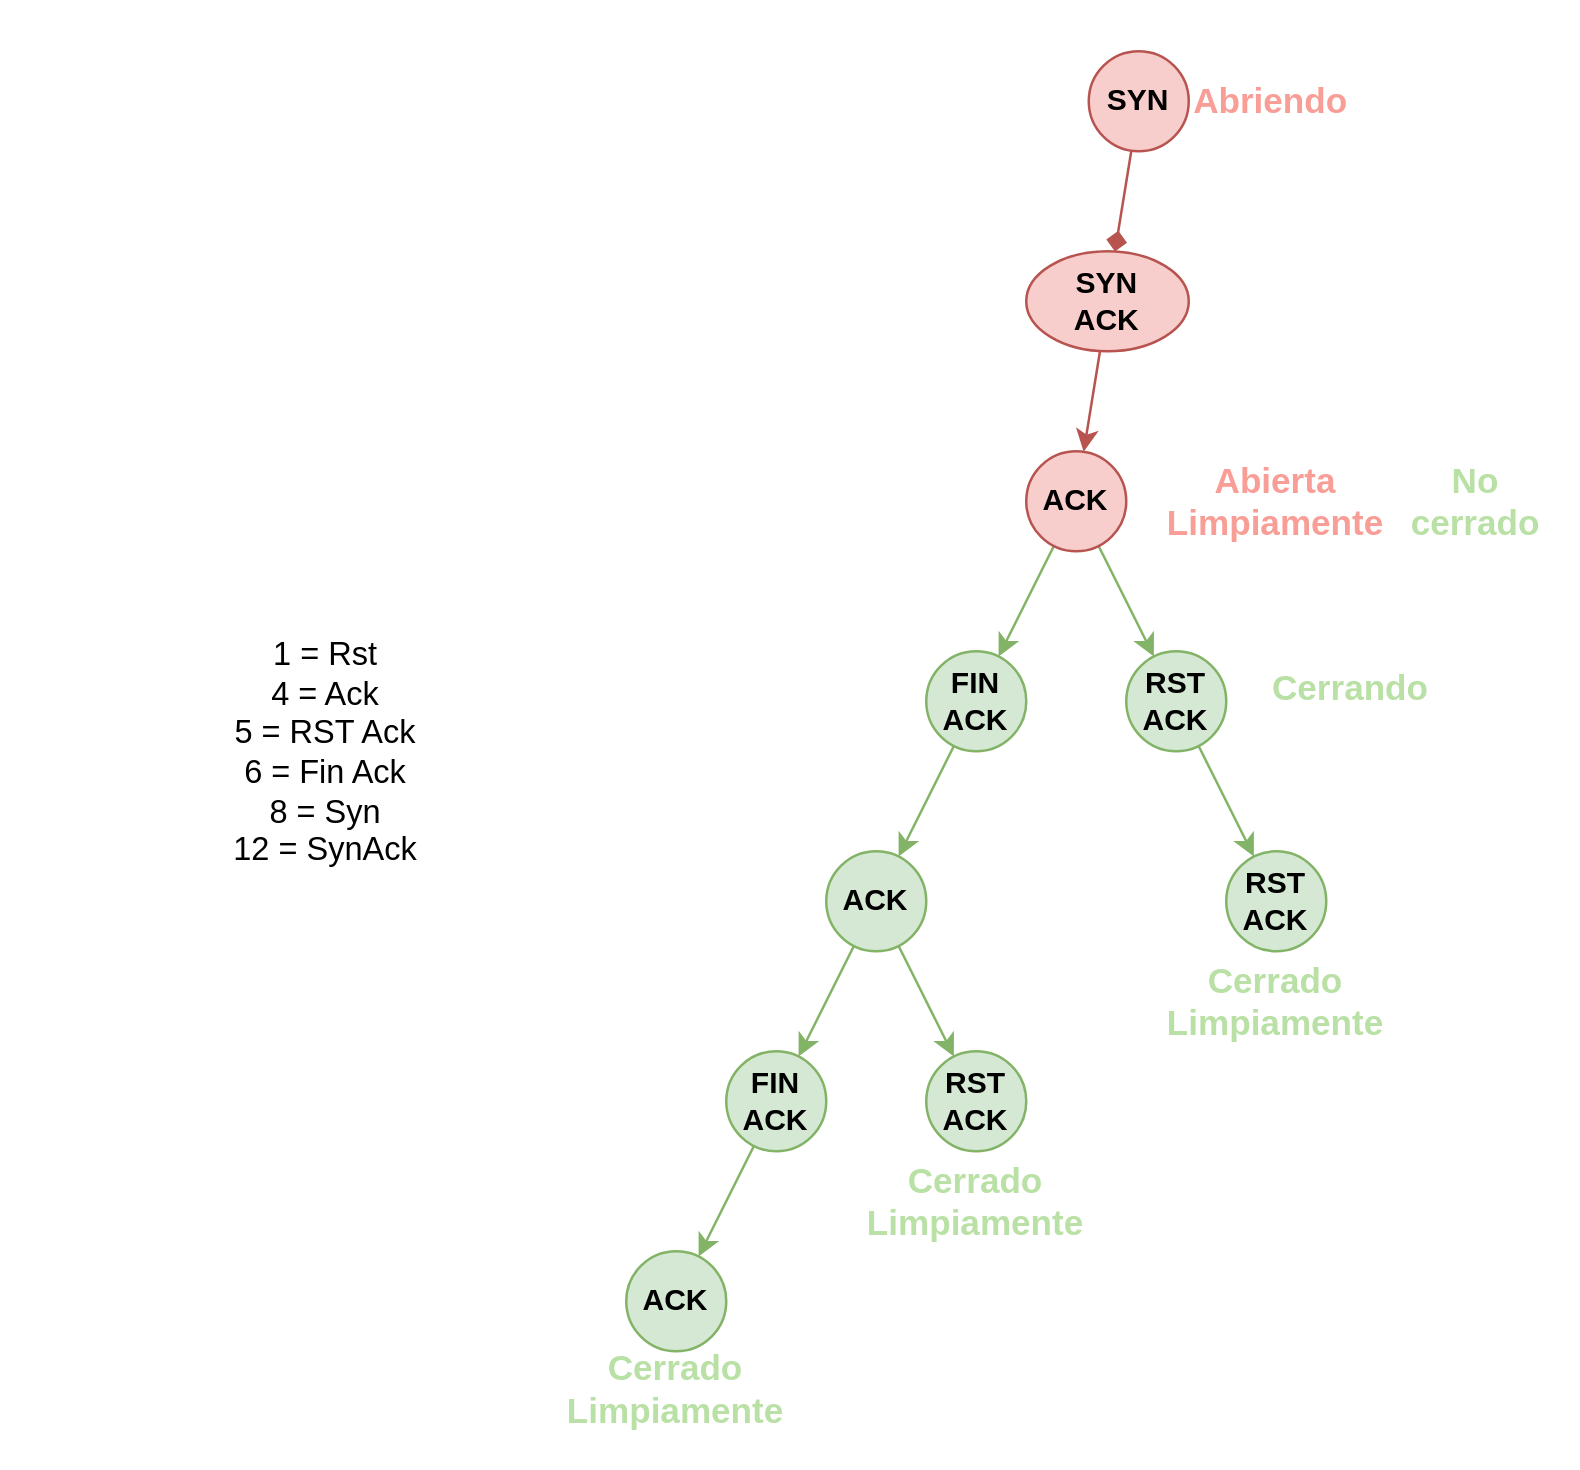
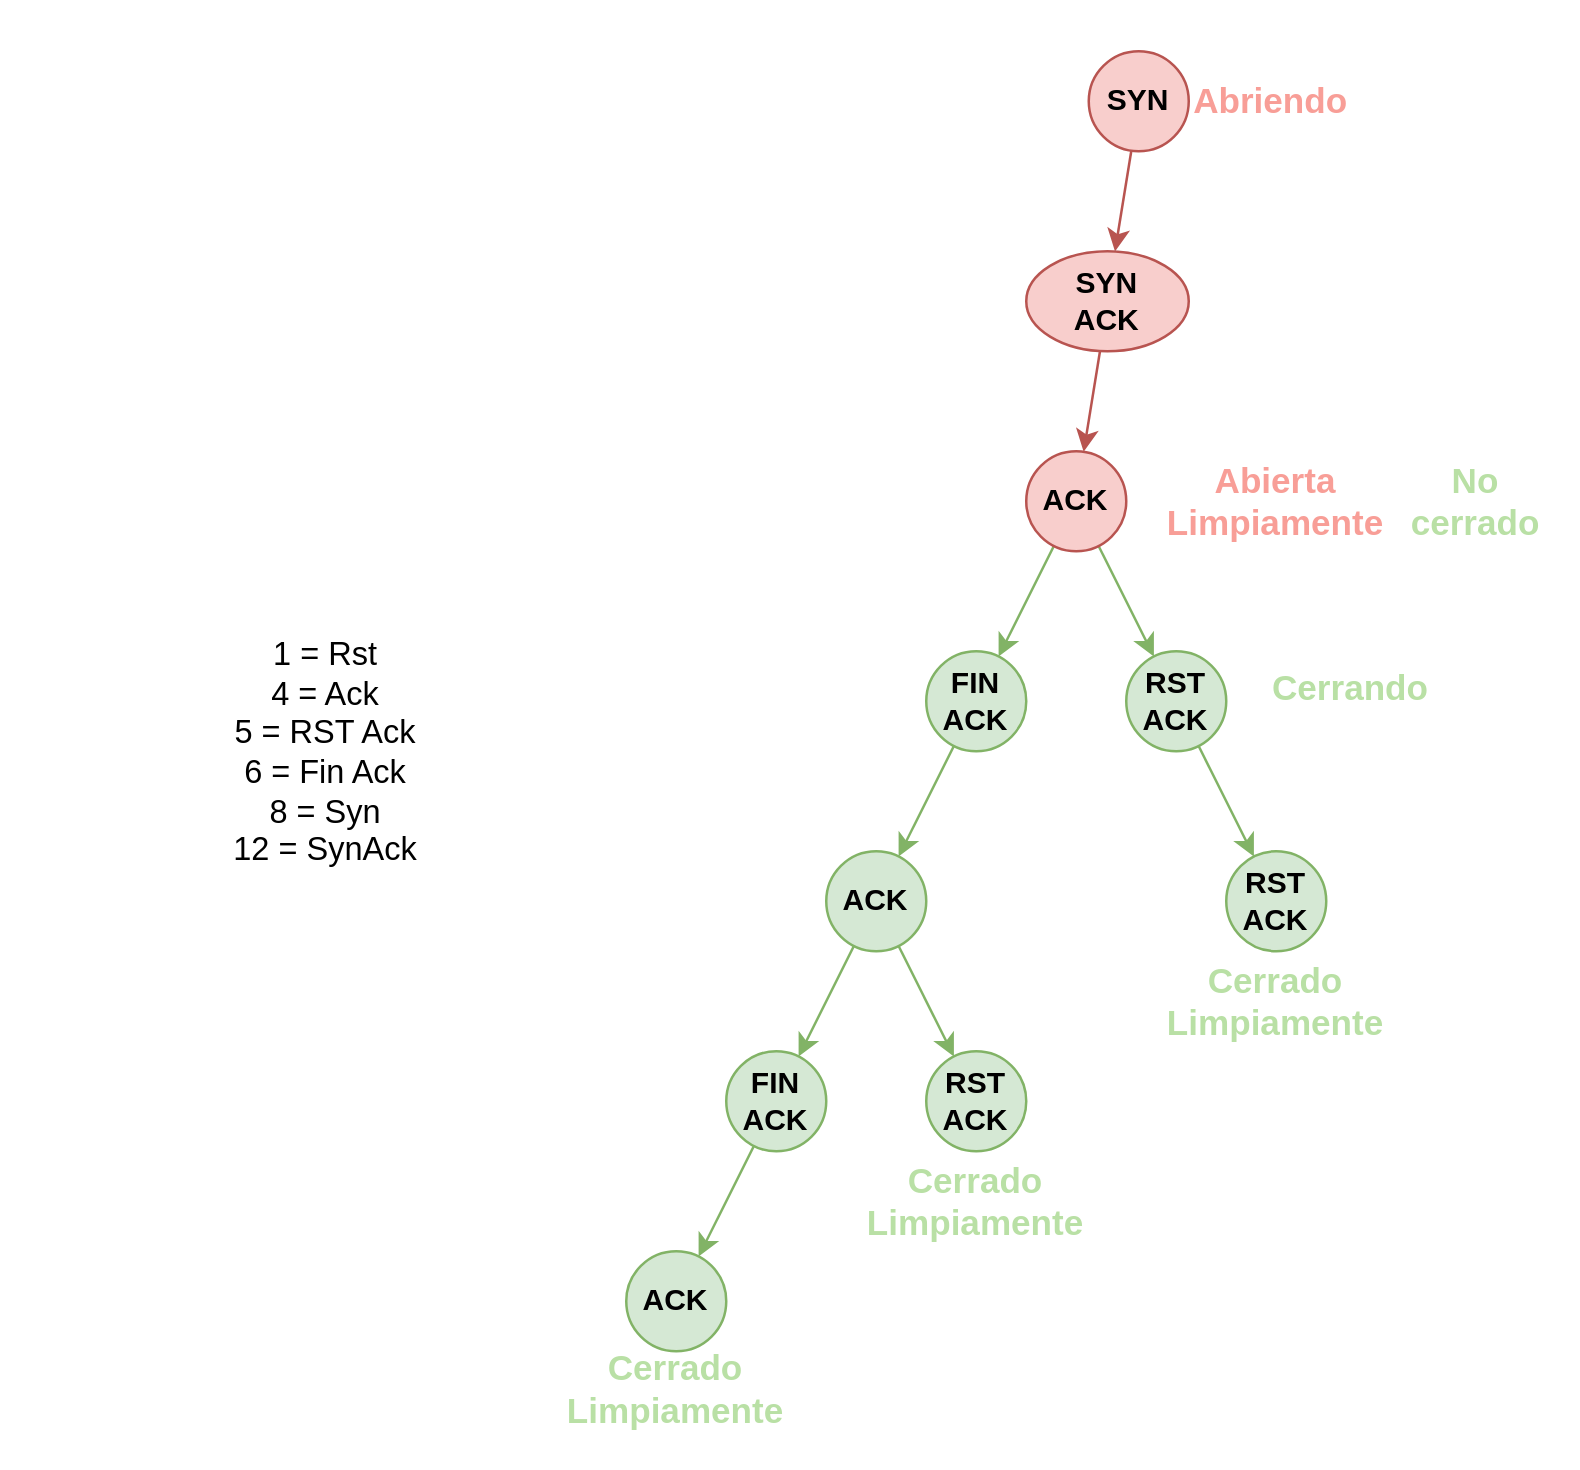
(1118, 231) -> (1118, 232)
